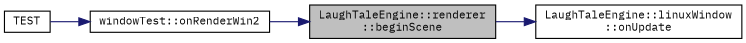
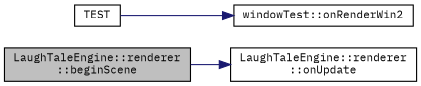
(284, 22) -> none
(639, 22) -> (324, 65)
